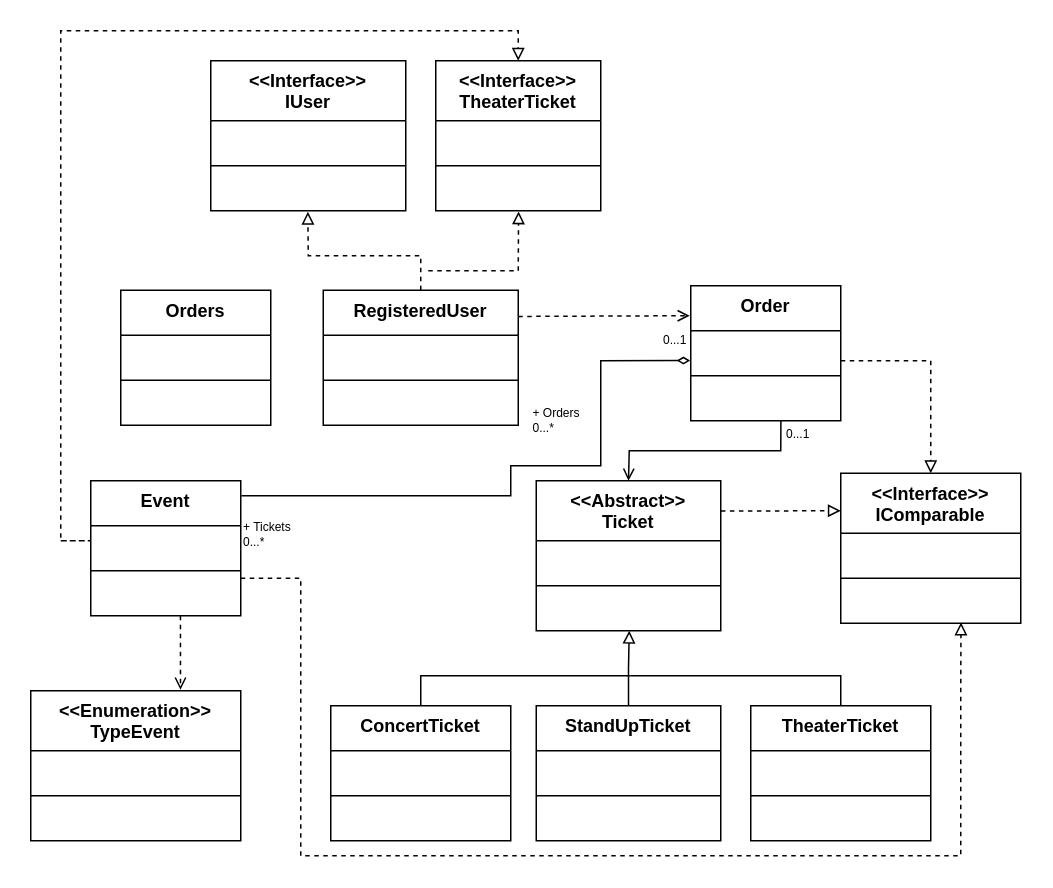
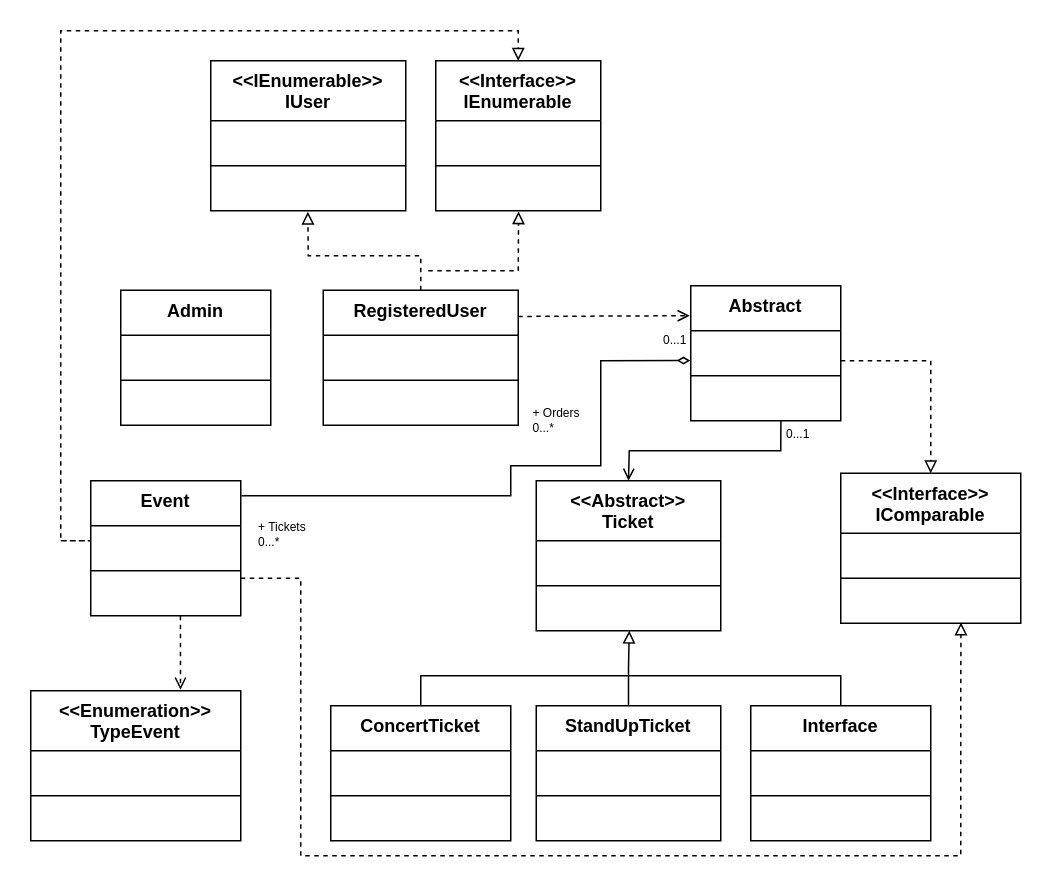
(308, 93) -> (308, 93)
(518, 93) -> (518, 93)
(766, 307) -> (766, 307)
(196, 312) -> (196, 312)
(774, 511) -> none
(271, 535) -> (286, 535)
(841, 727) -> (841, 727)
